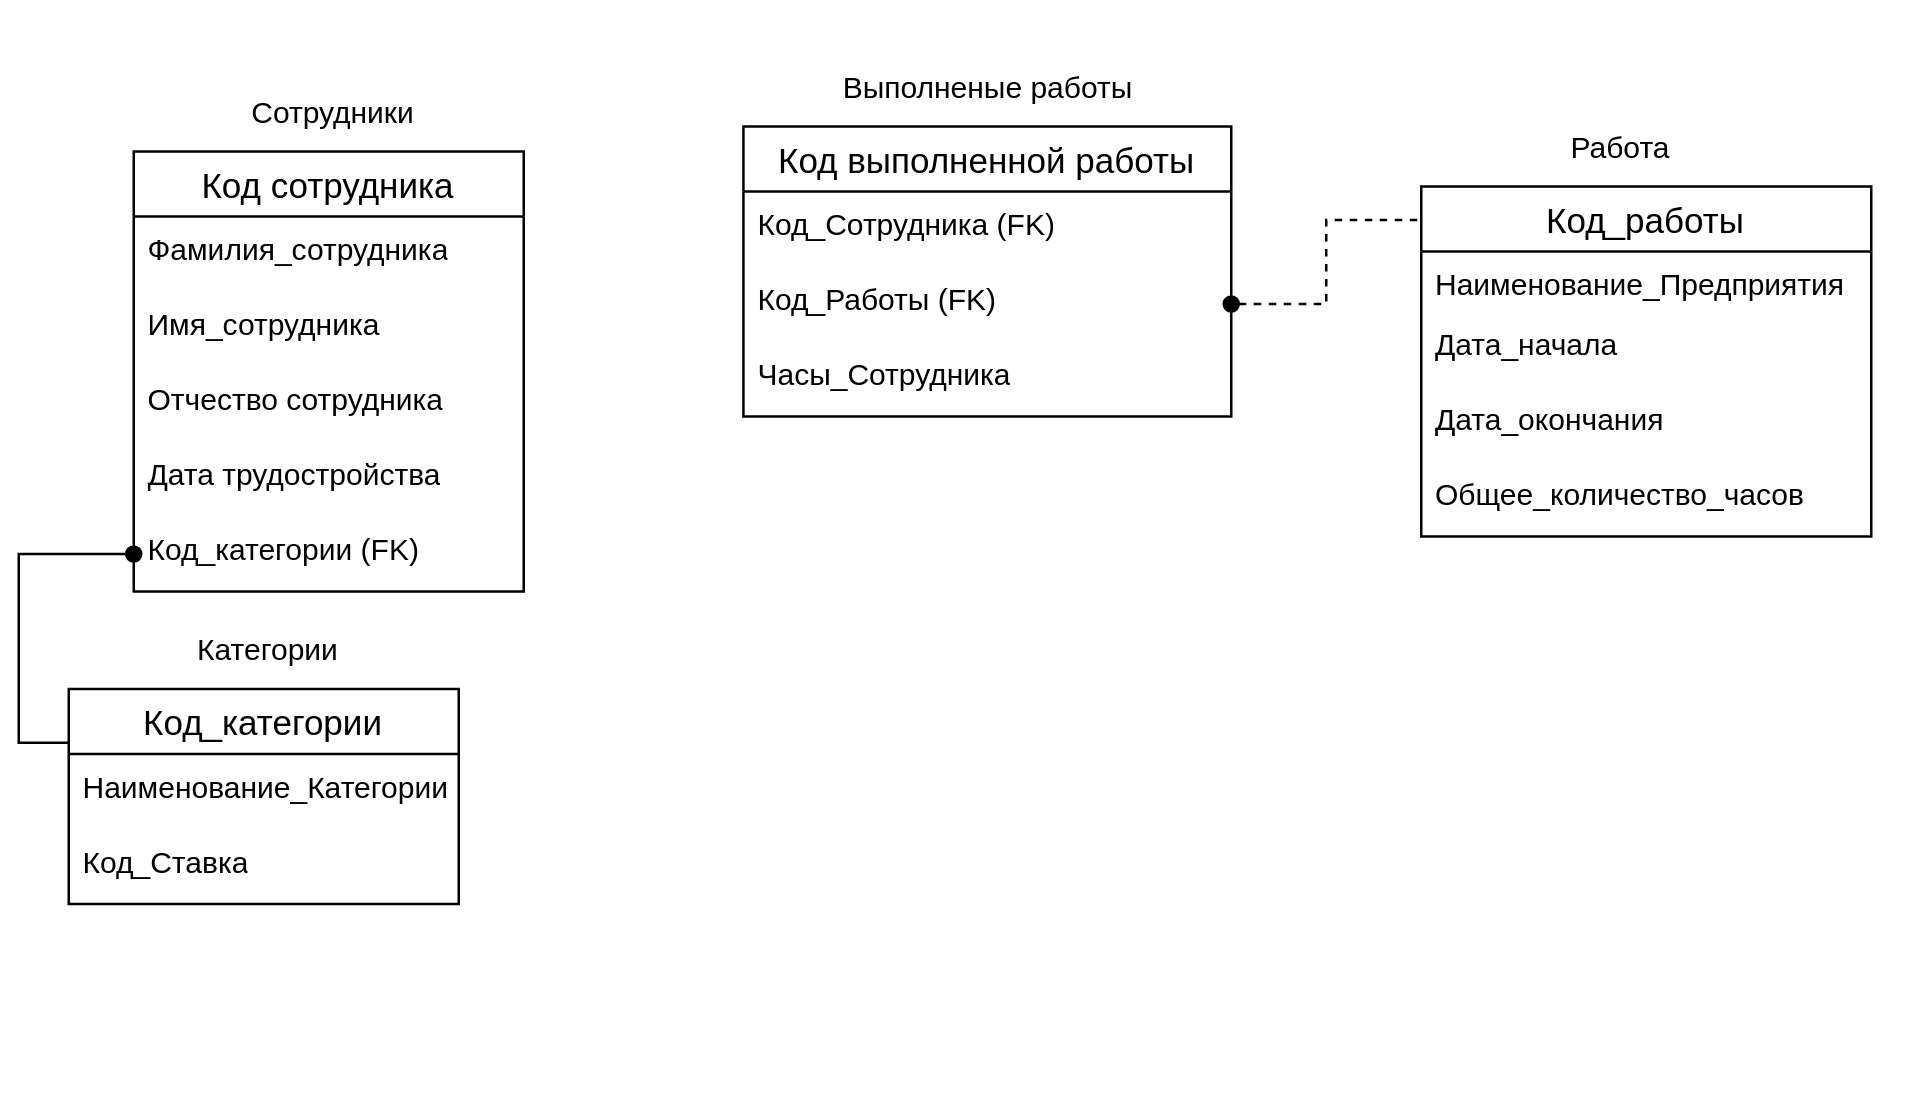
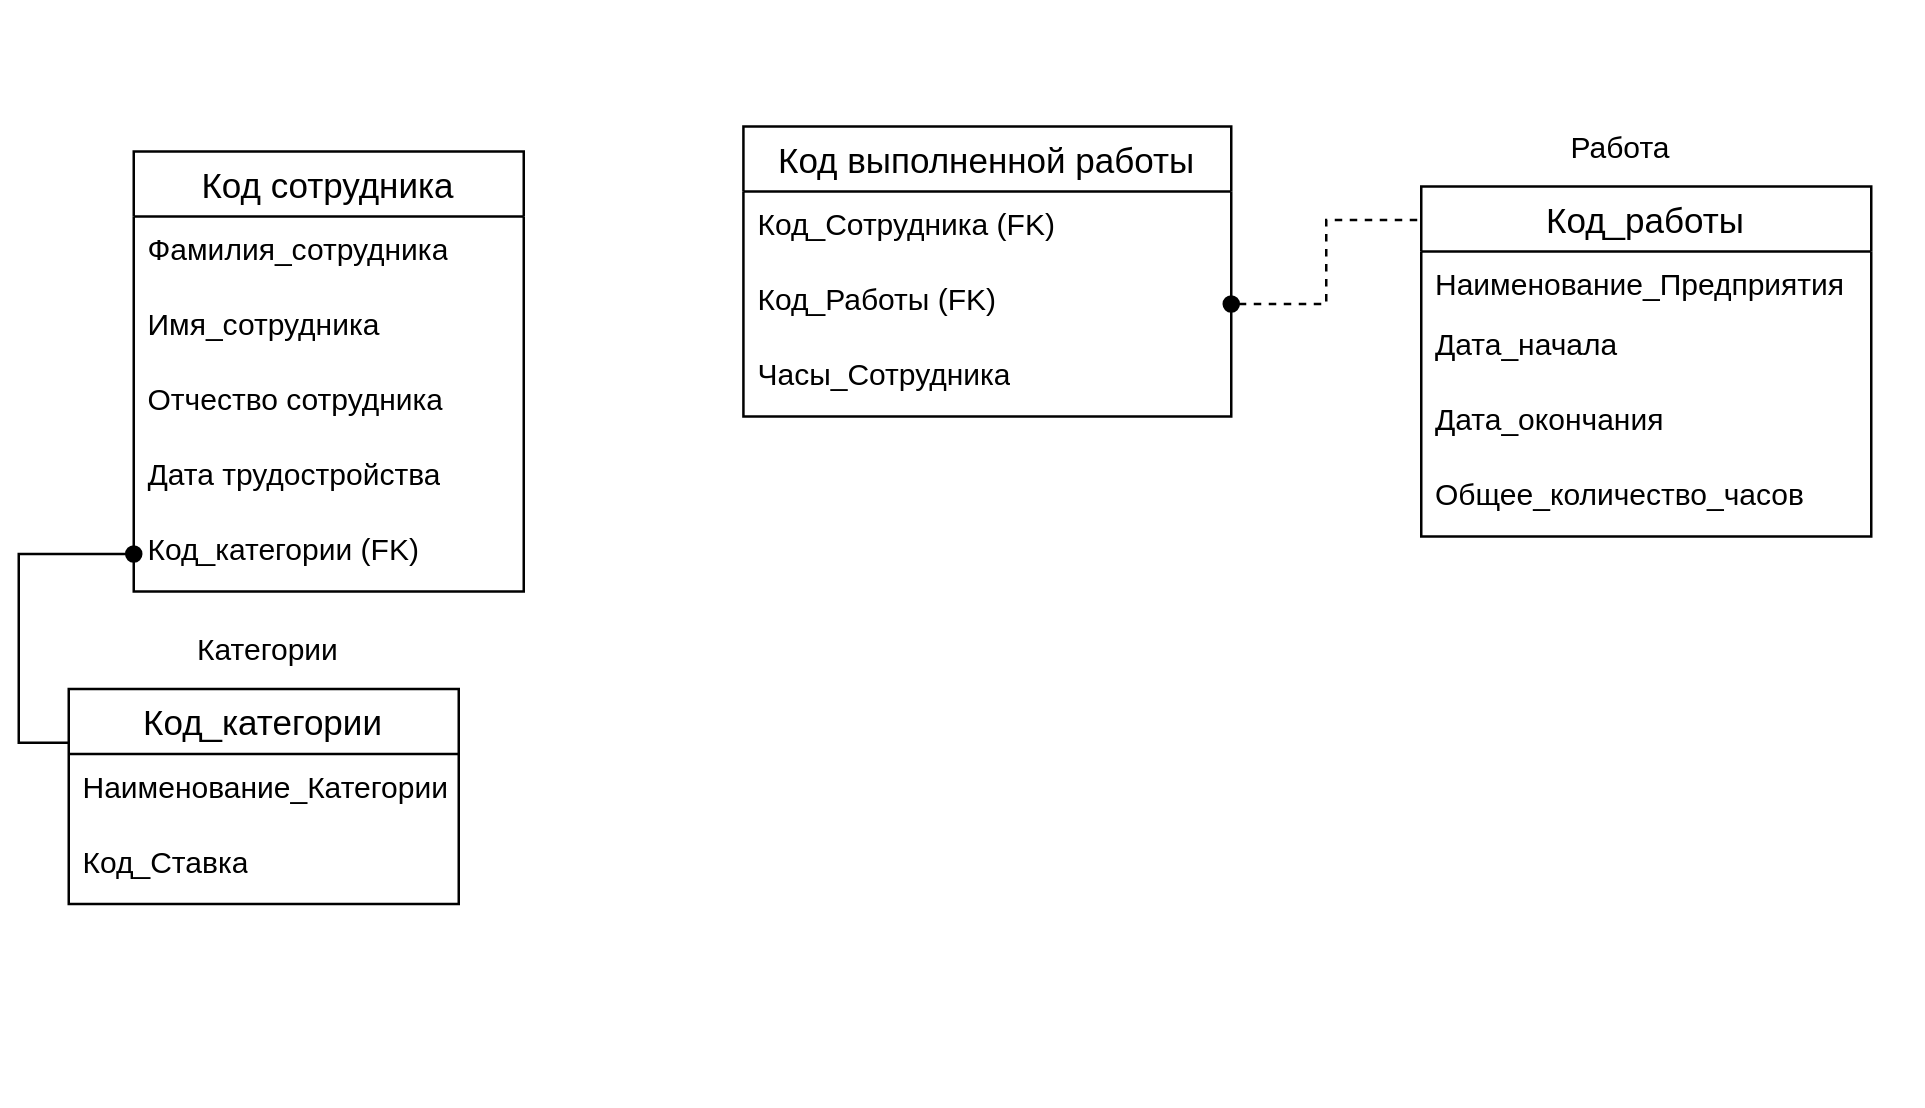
(989, 89) -> none
(334, 114) -> none
